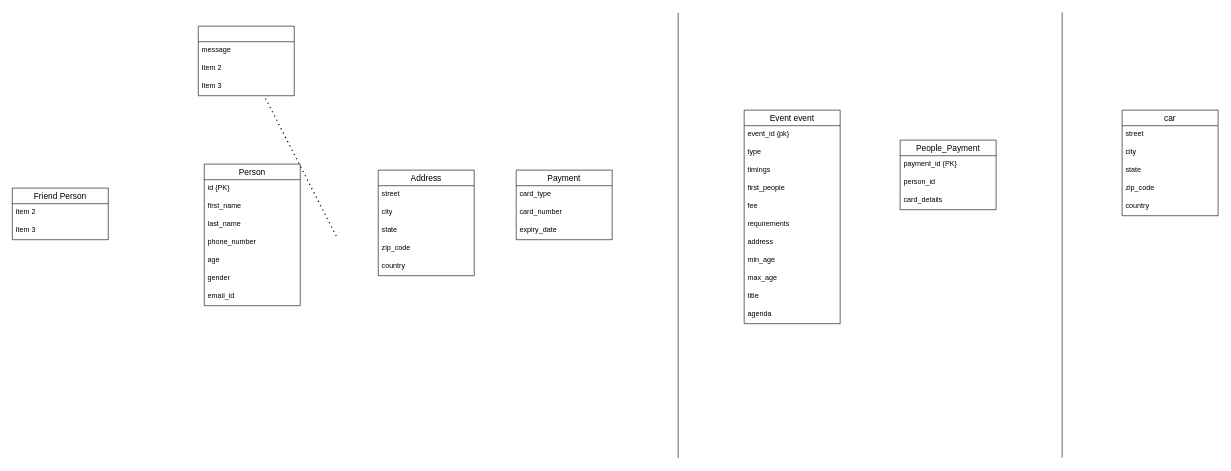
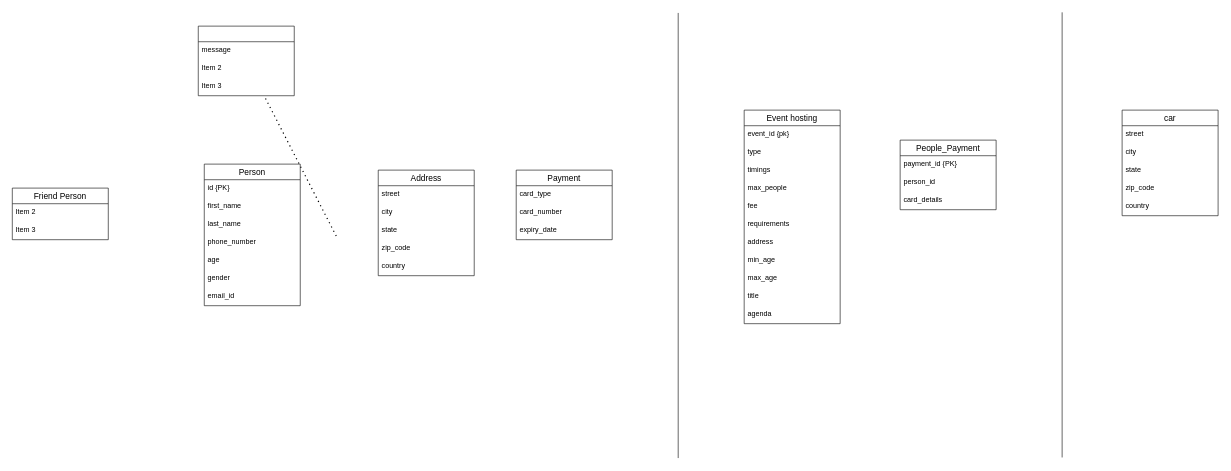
(792, 118) -> (792, 118)
(770, 188) -> (767, 188)
